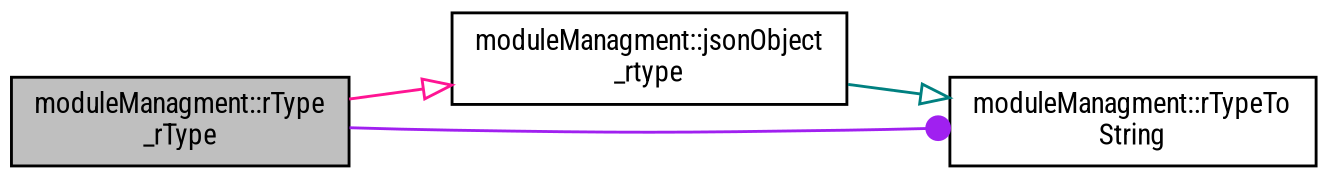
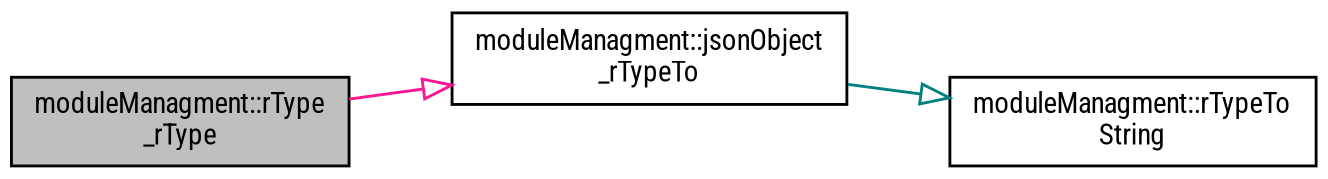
(649, 59) -> (649, 59)
(638, 132) -> none
